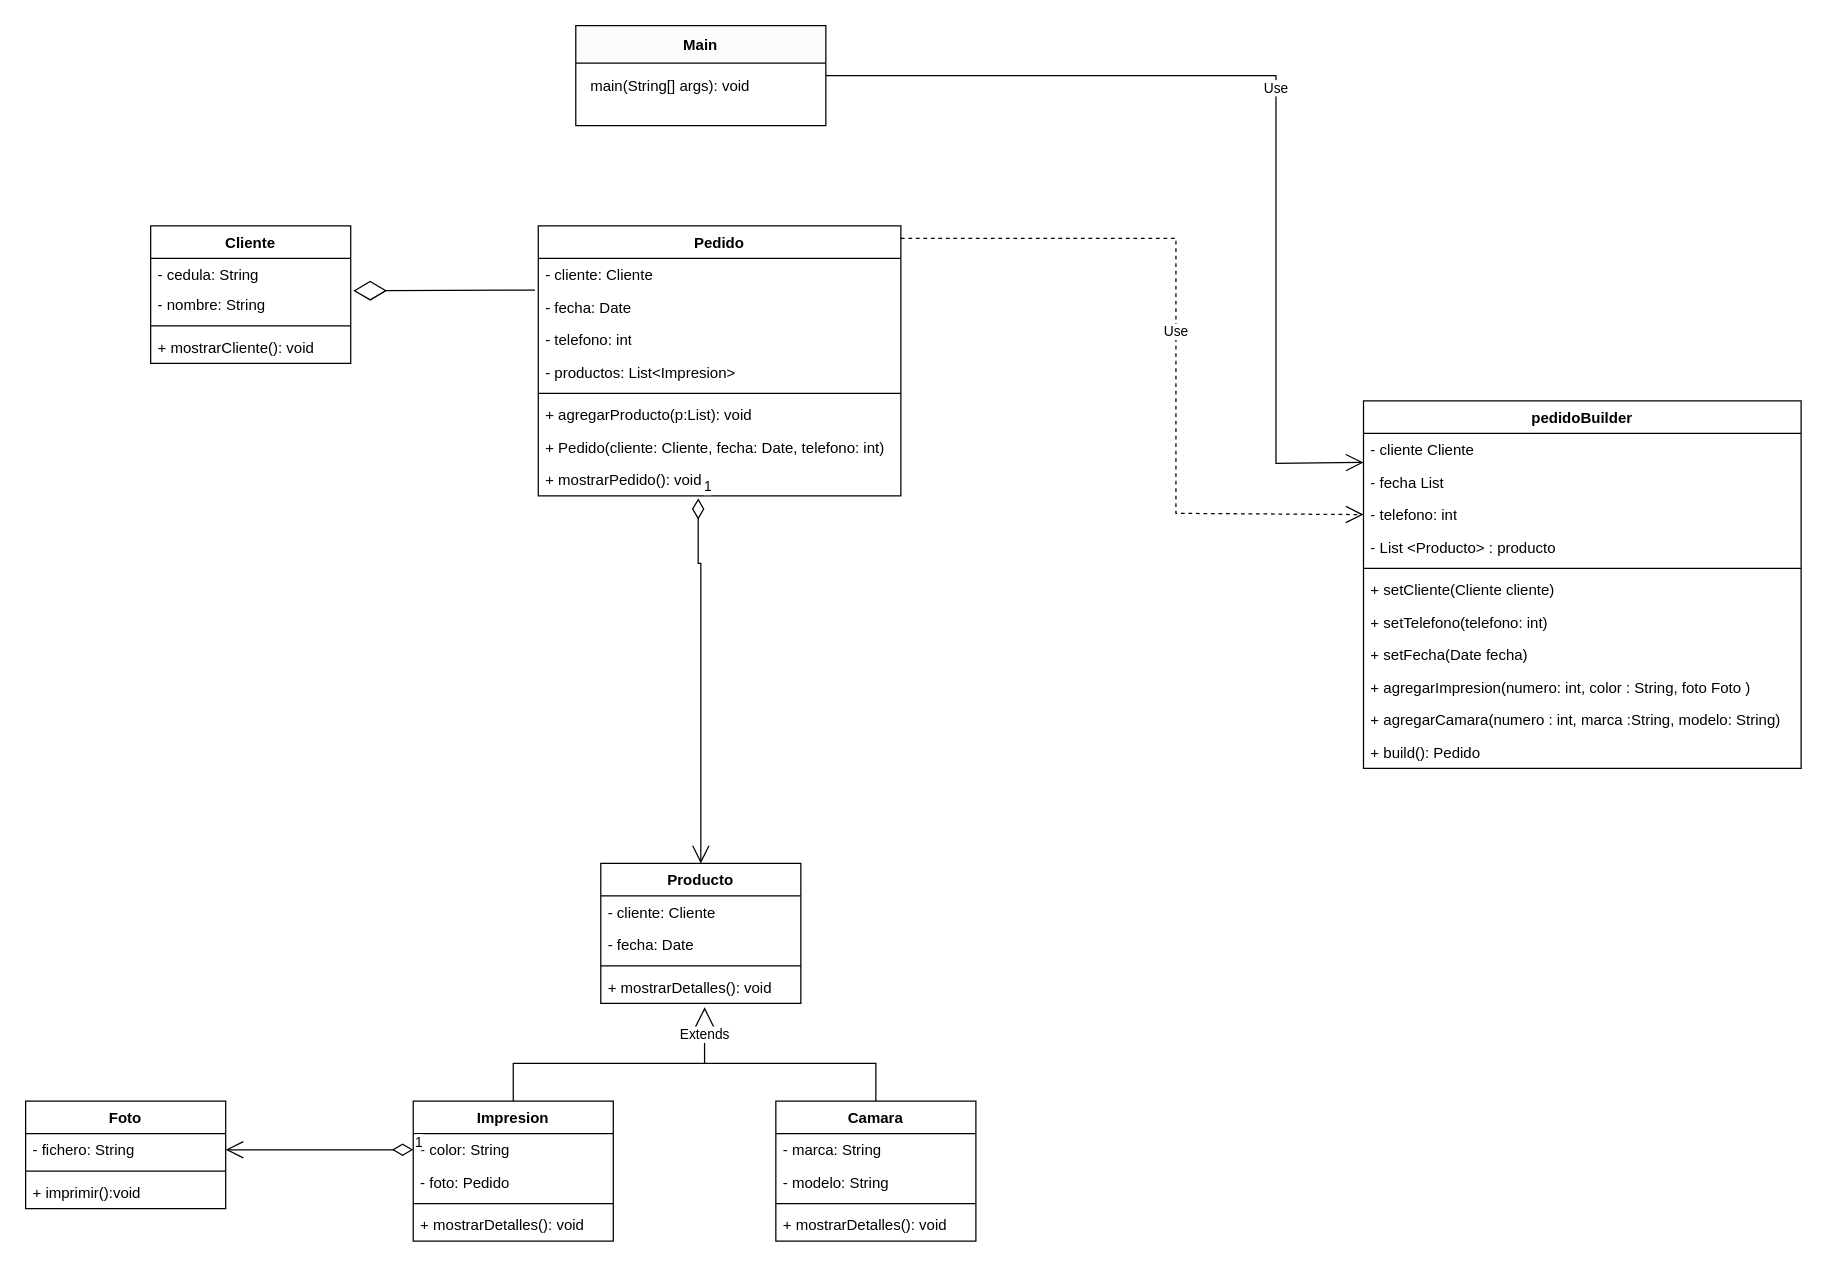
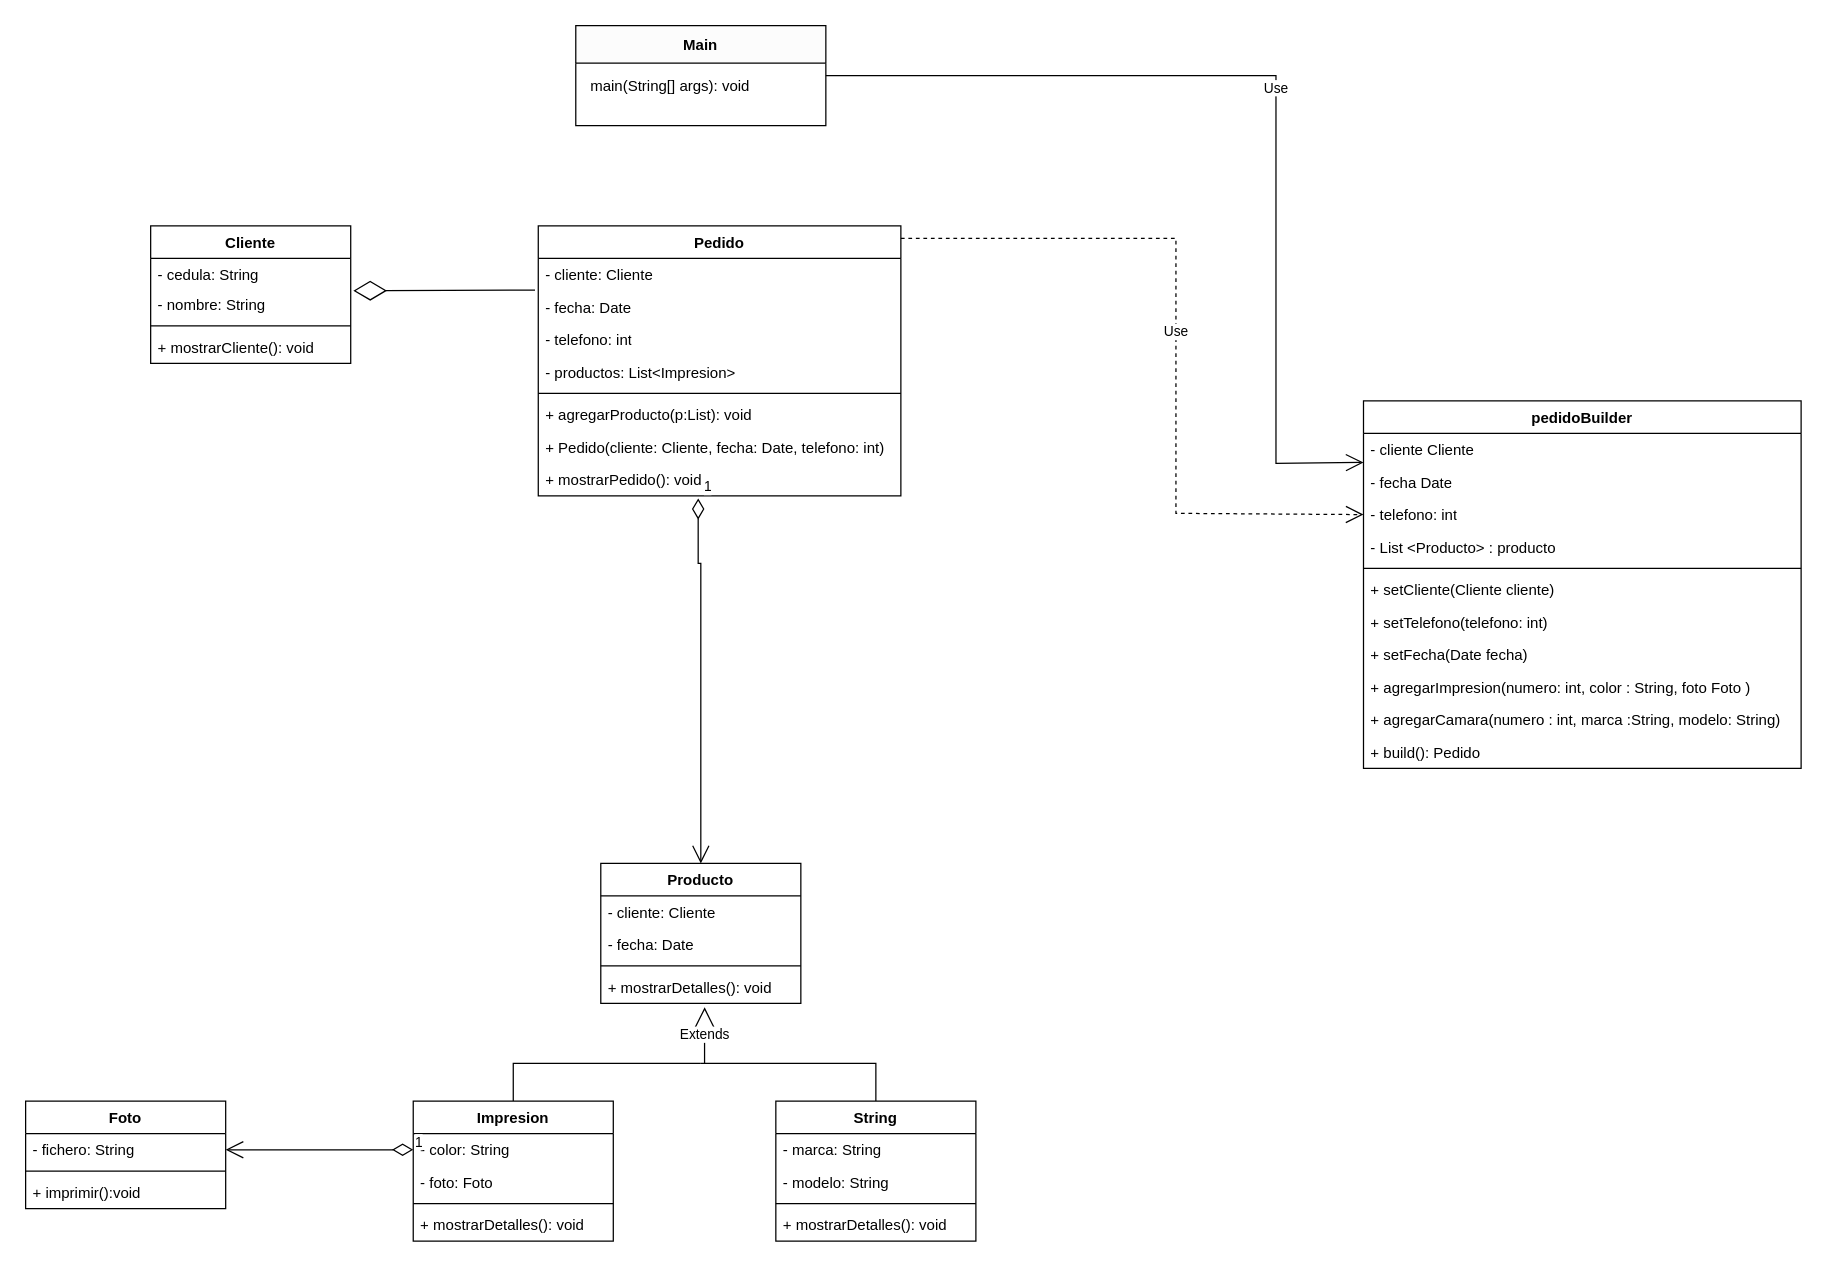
(1415, 483) -> (1417, 483)
(876, 1118) -> (876, 1118)
(472, 1183) -> (465, 1183)
